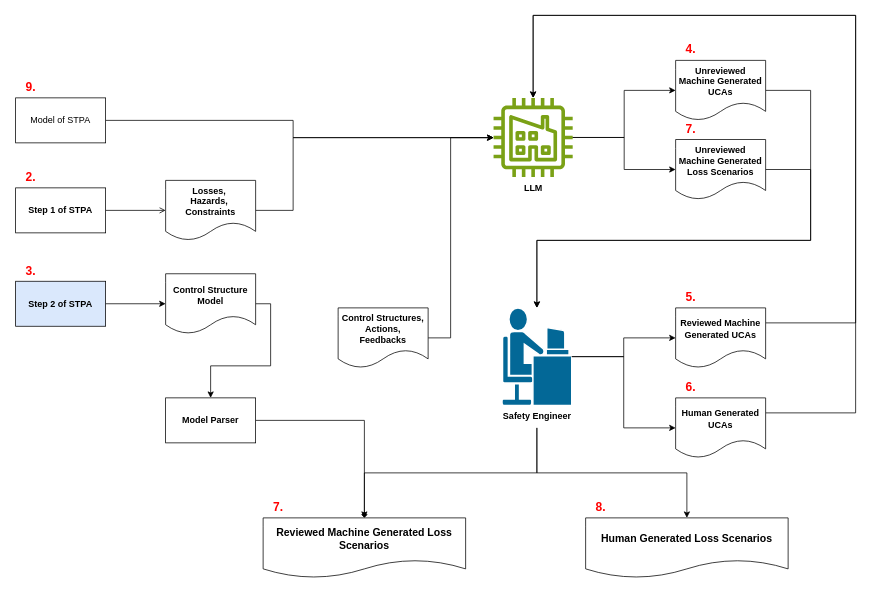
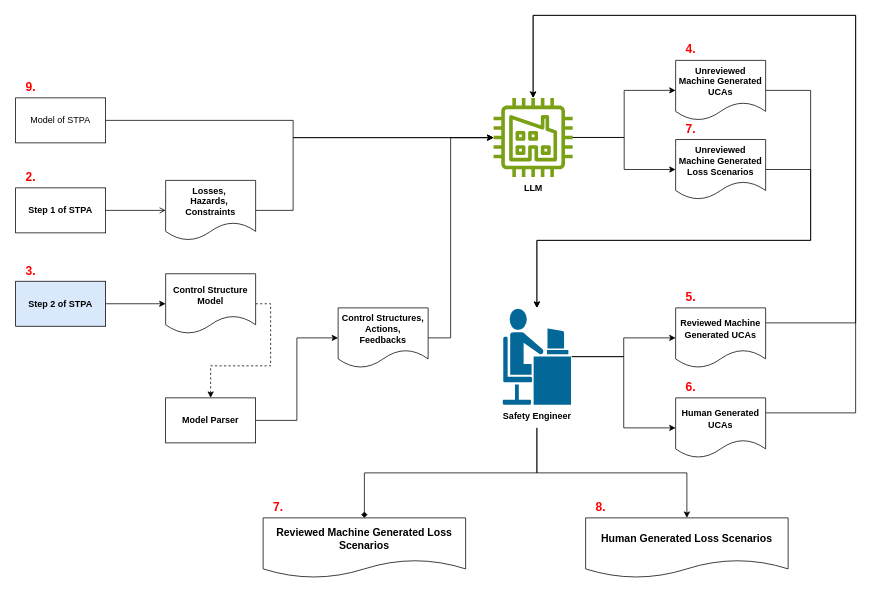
(265, 366) -> (265, 366)
(354, 420) -> (297, 420)
